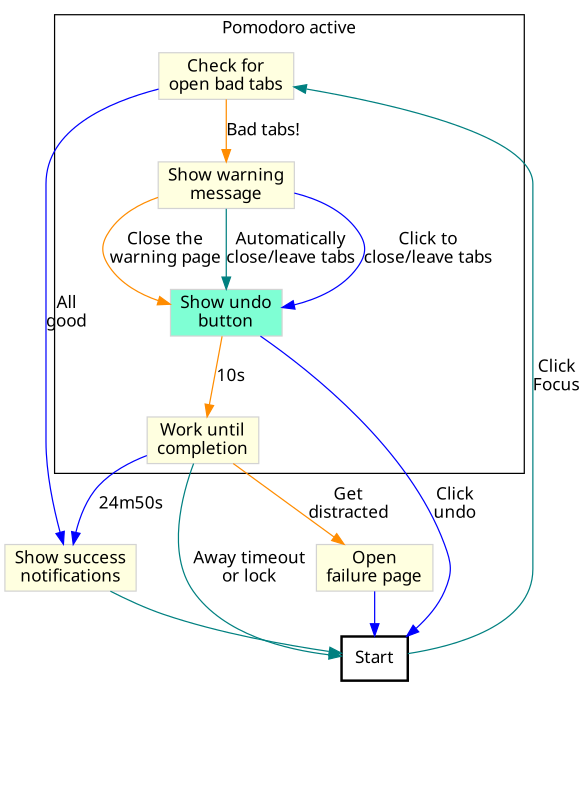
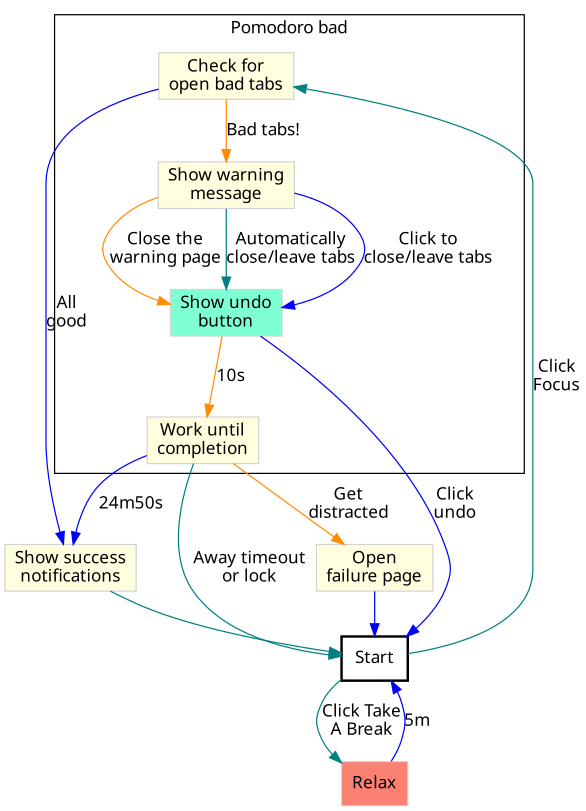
(289, 29) -> (289, 29)
none -> (375, 784)
